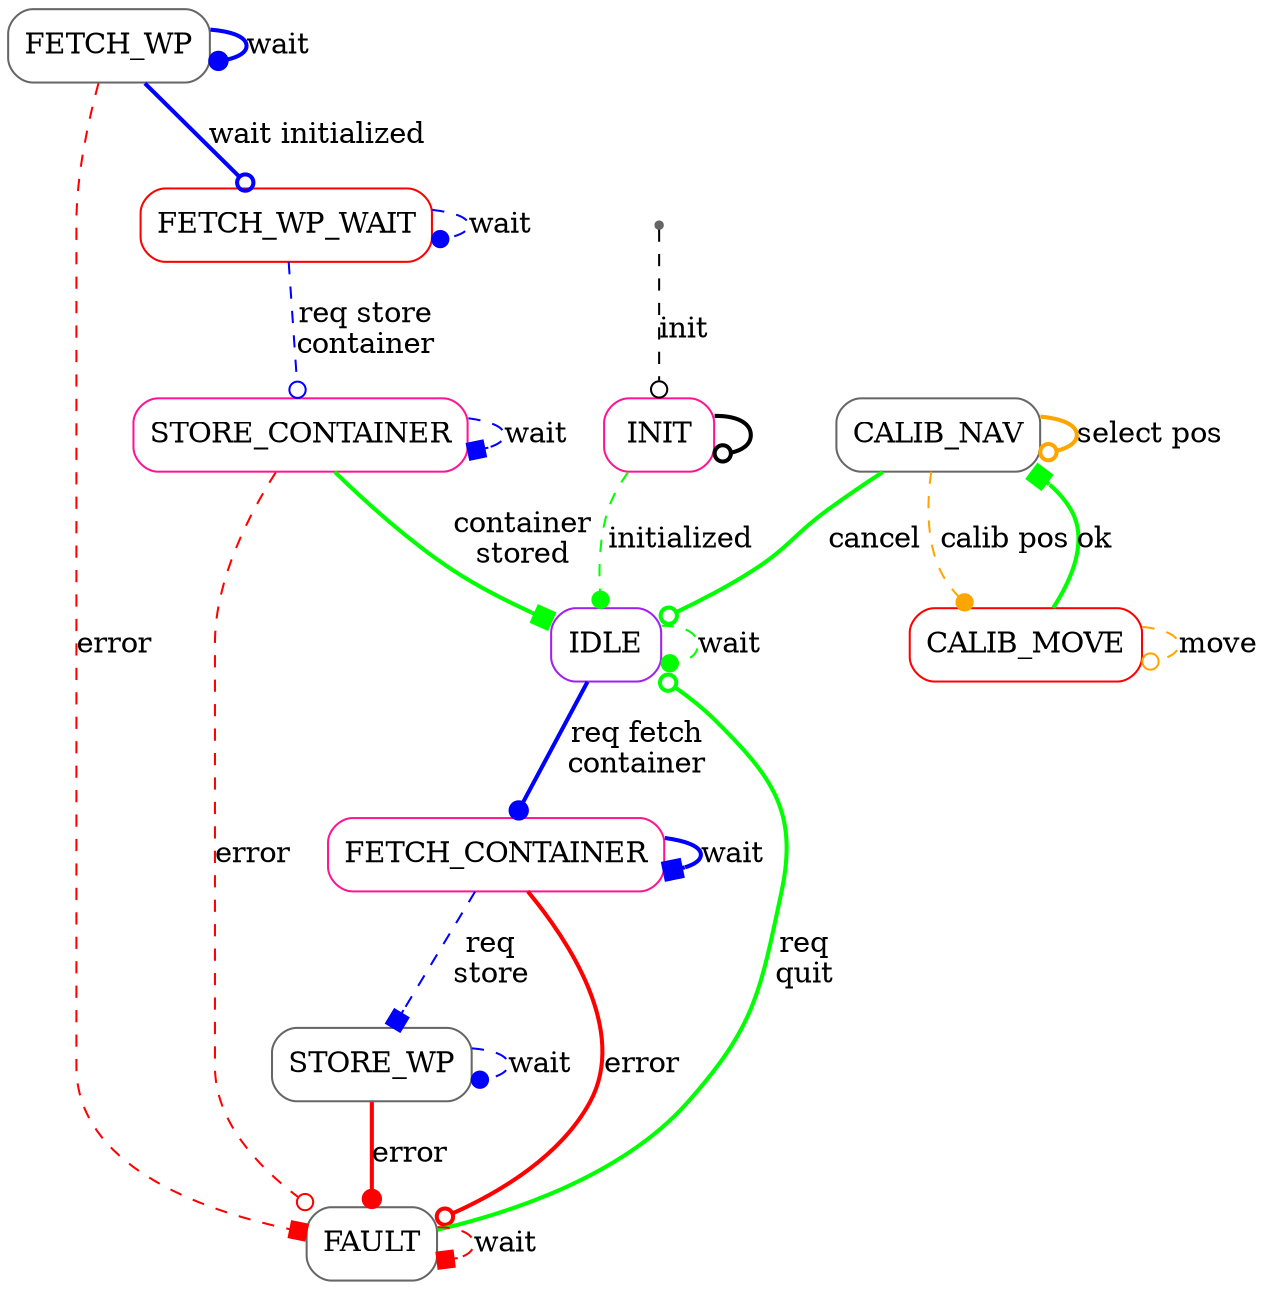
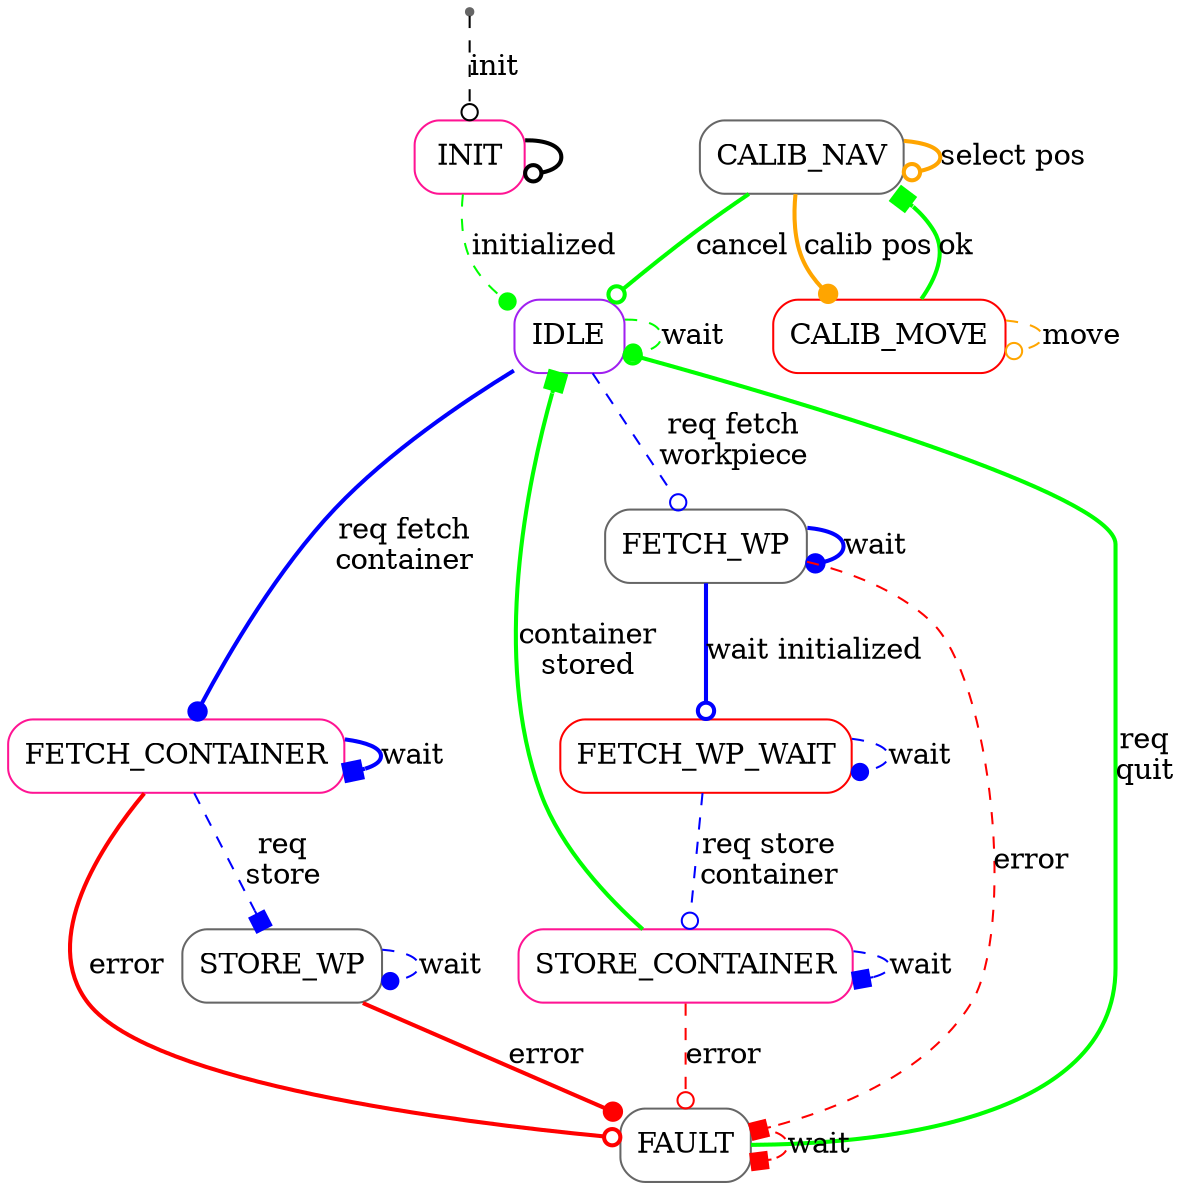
none -> (633, 434)
(931, 538) -> (798, 244)
